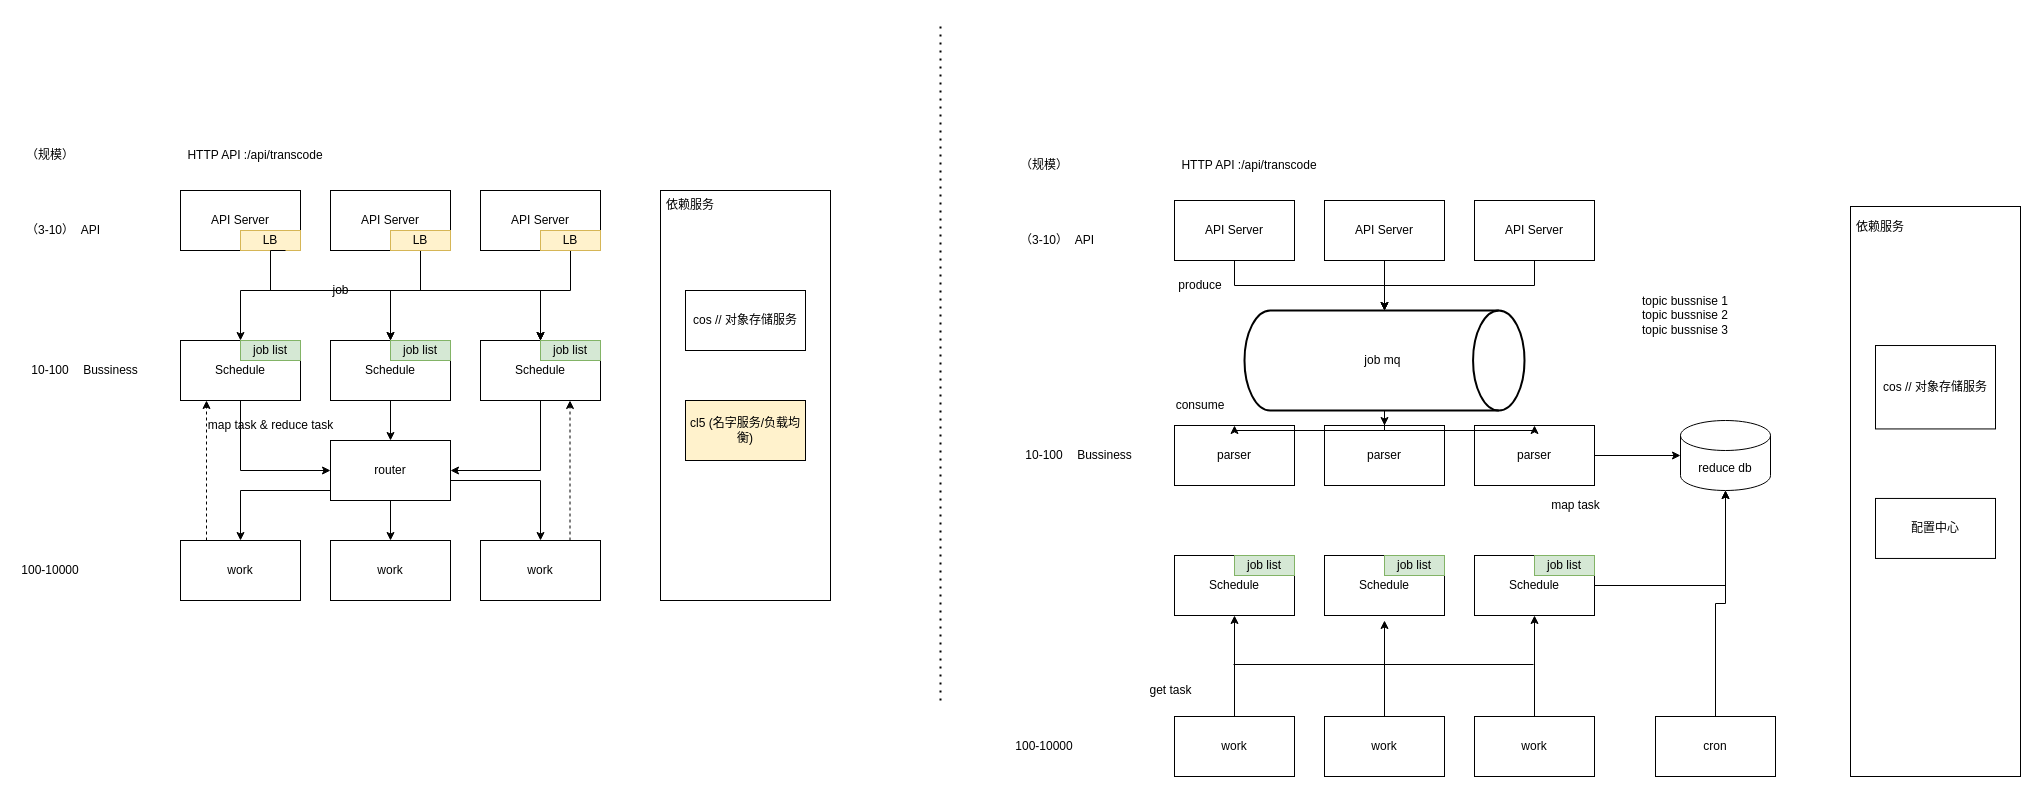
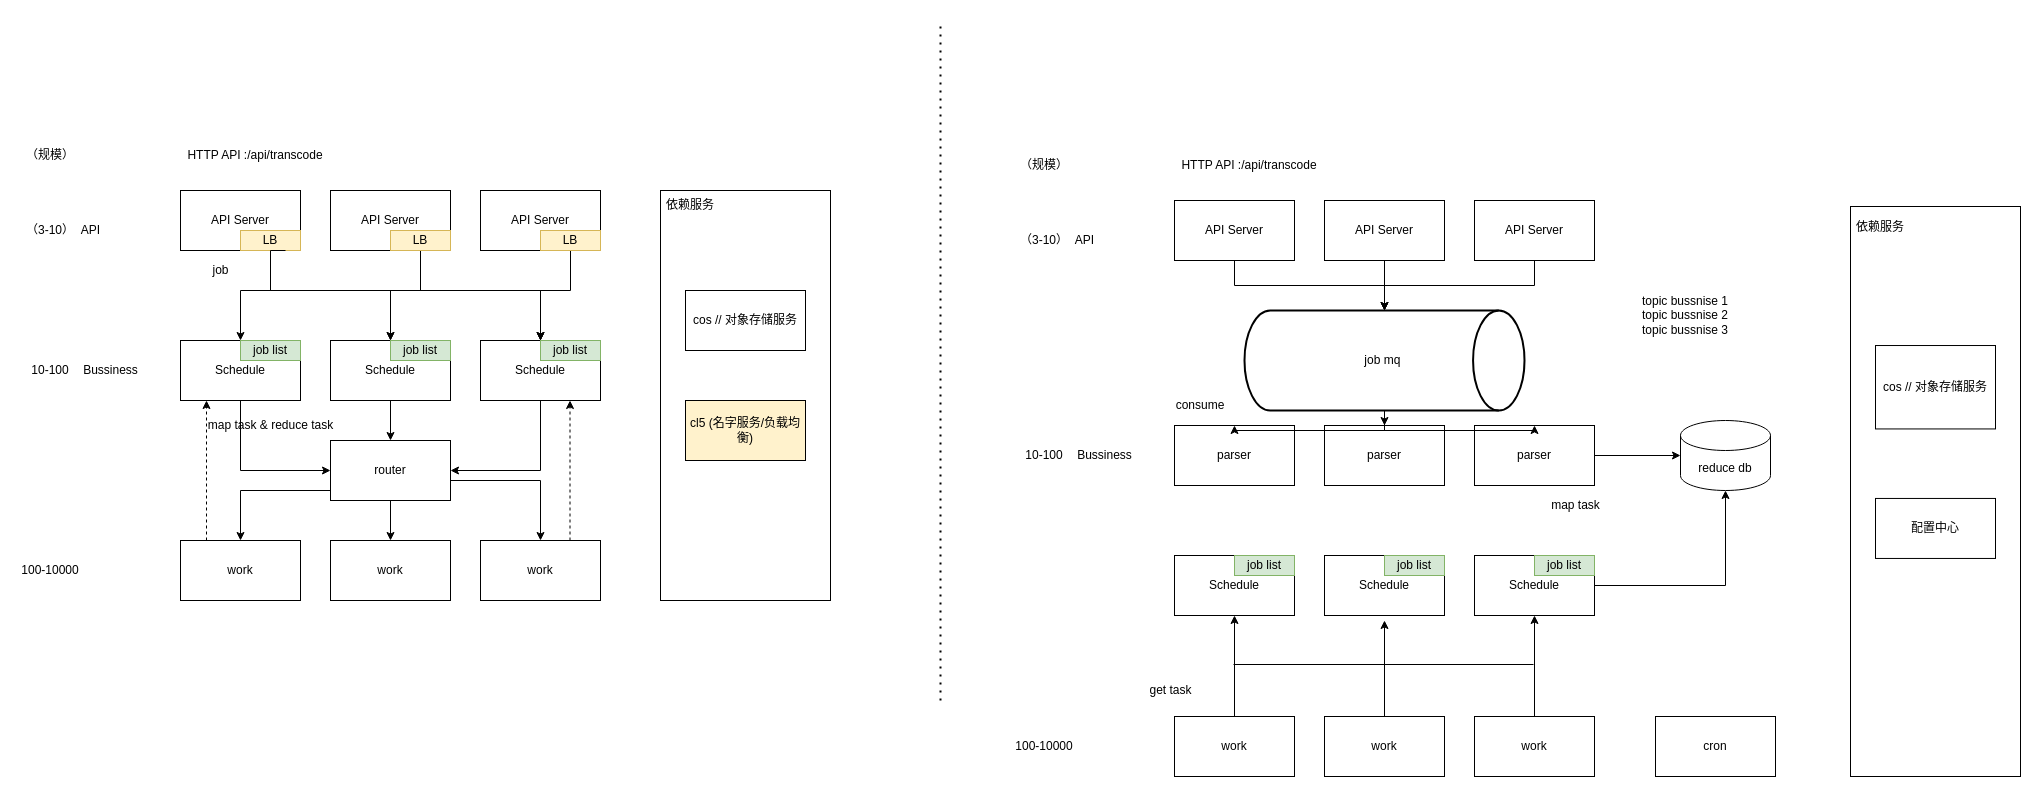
(1201, 286) -> none
(341, 291) -> (221, 271)
(1716, 647) -> none
